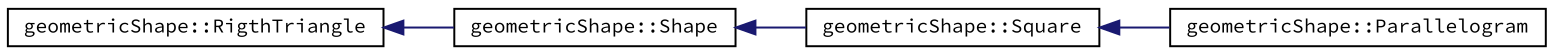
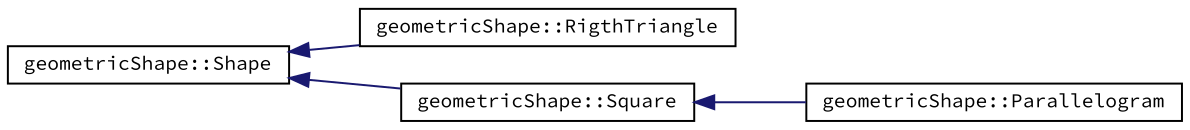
(429, 28) -> (334, 48)
